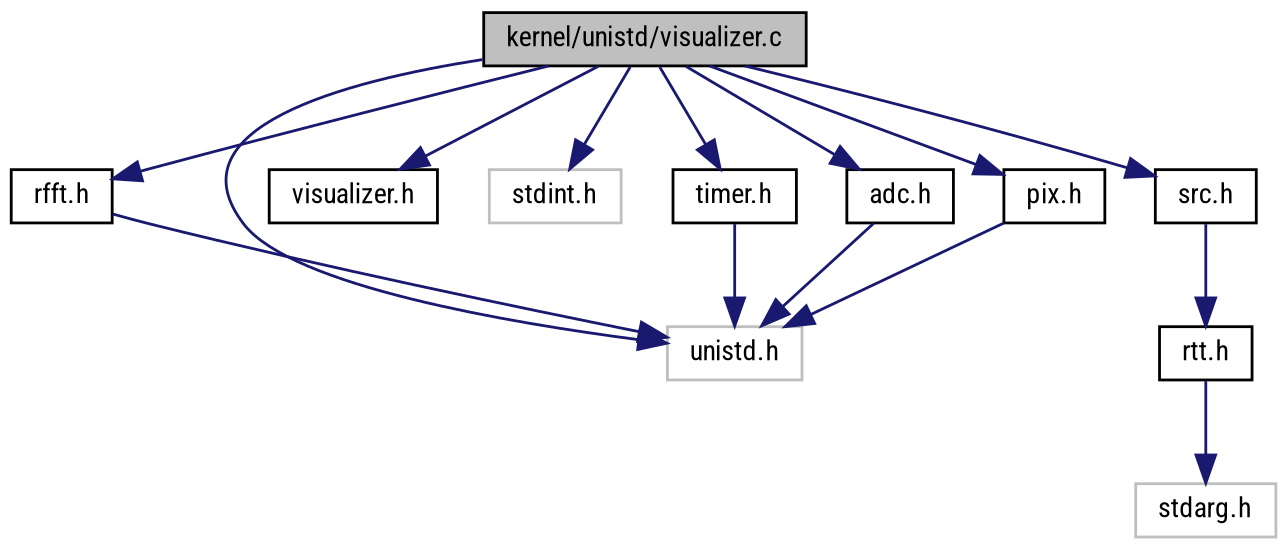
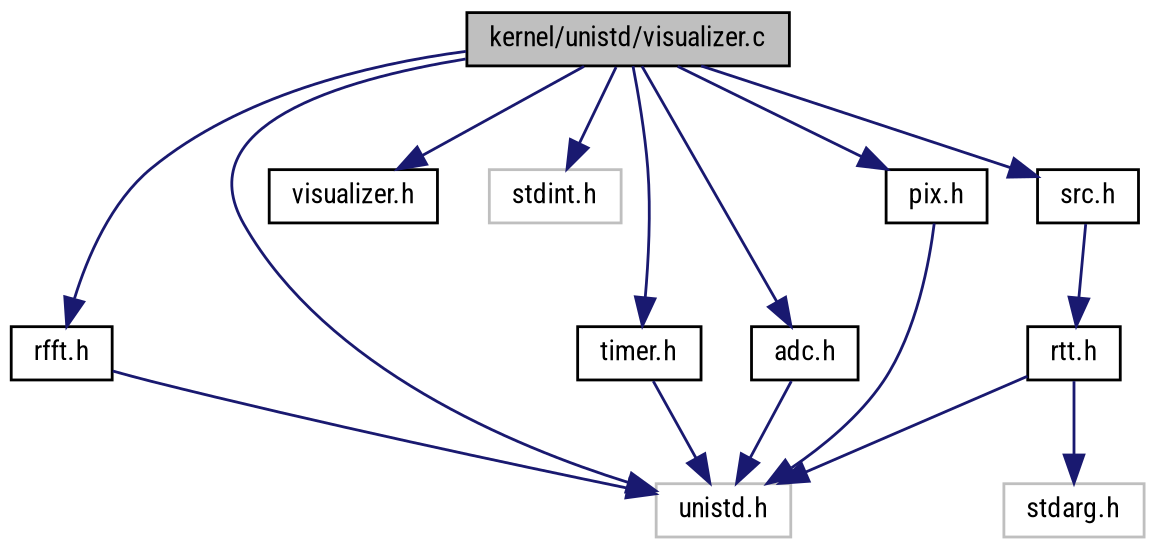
none -> (916, 424)
